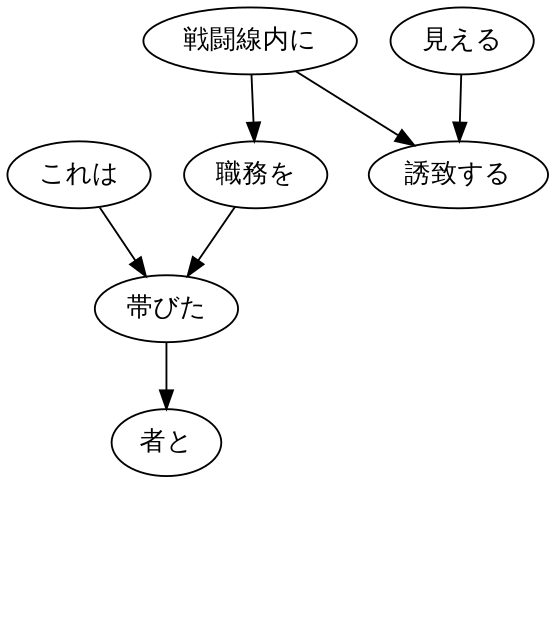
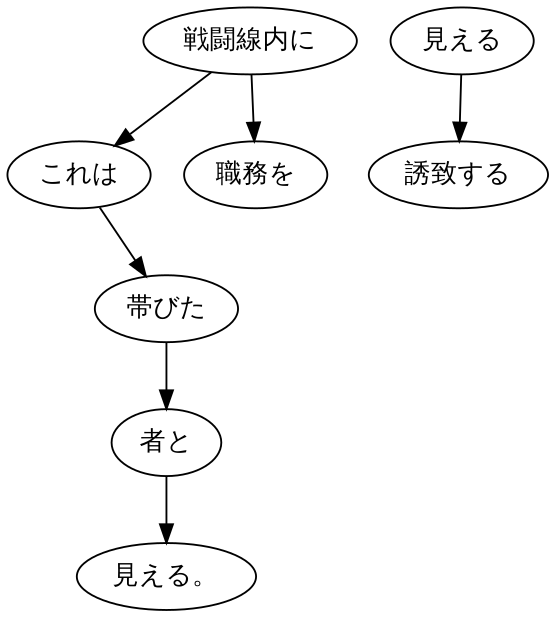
(347, 103) -> (171, 103)
(217, 234) -> none
none -> (166, 577)
